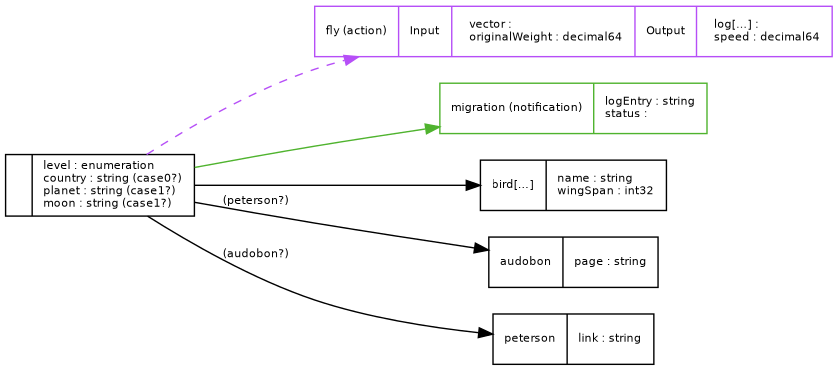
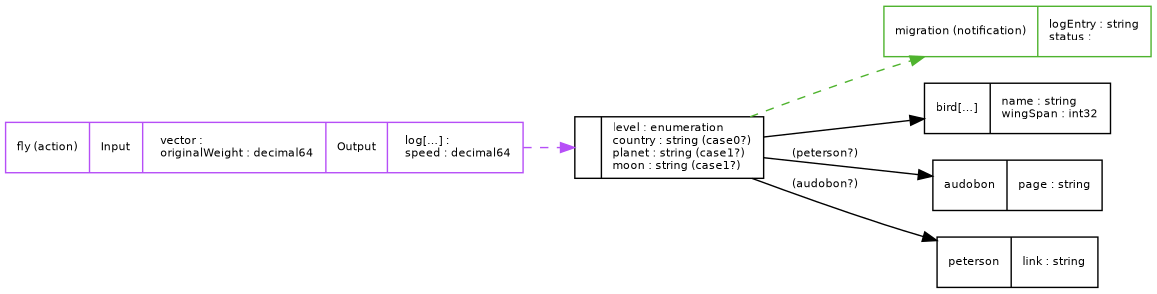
(242, 100) -> (542, 148)
(310, 147) -> (830, 88)
